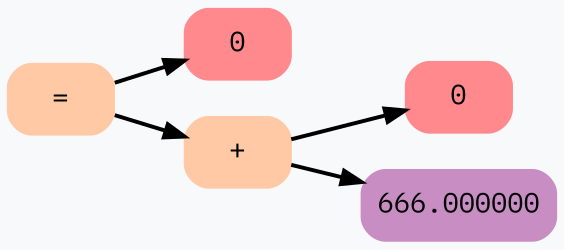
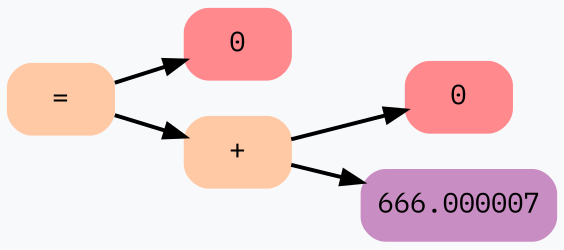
(459, 205) -> (459, 205)
